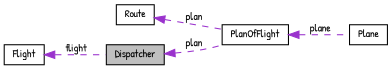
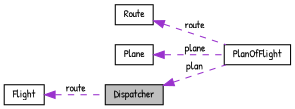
(193, 17) -> (194, 26)
(324, 35) -> (194, 55)
(75, 49) -> (75, 89)
